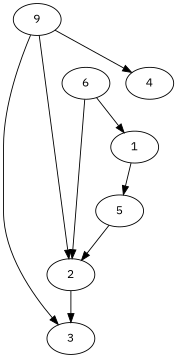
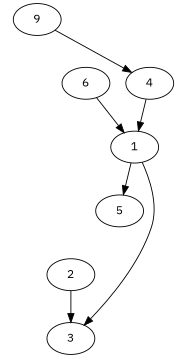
none -> (143, 111)
(53, 143) -> none
(79, 174) -> none
(4, 181) -> (143, 247)
(98, 239) -> none
